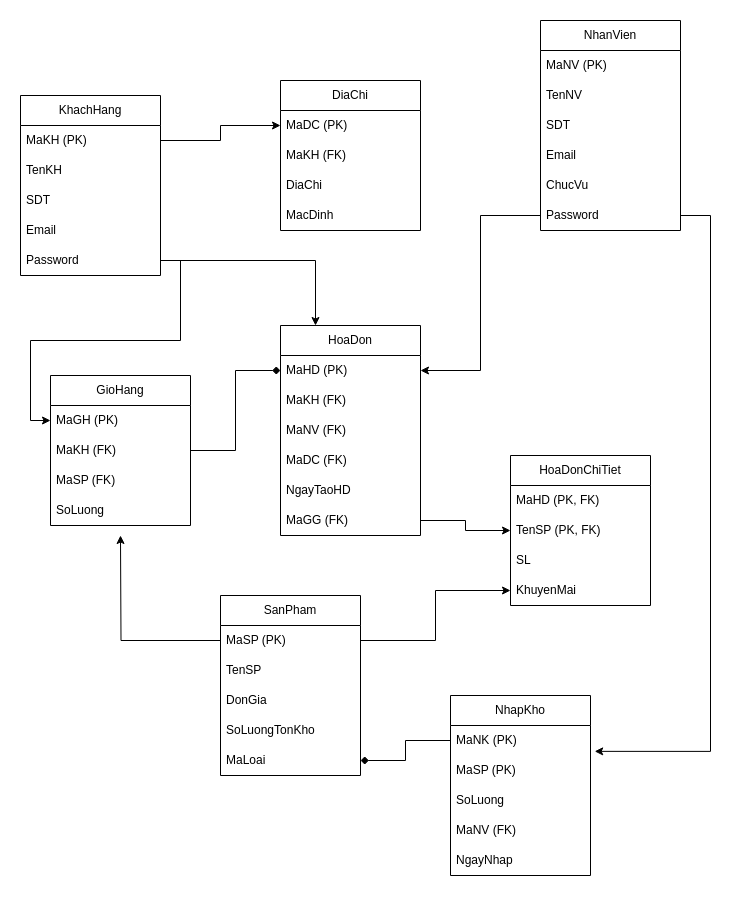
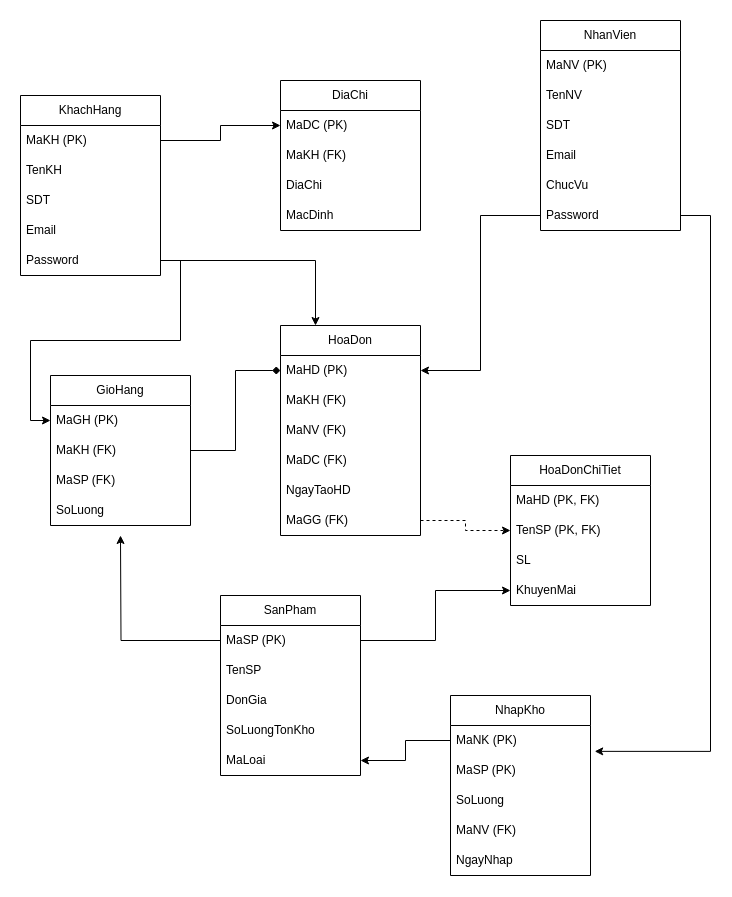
(466, 522) -> (466, 522)
(369, 761) -> (368, 761)
